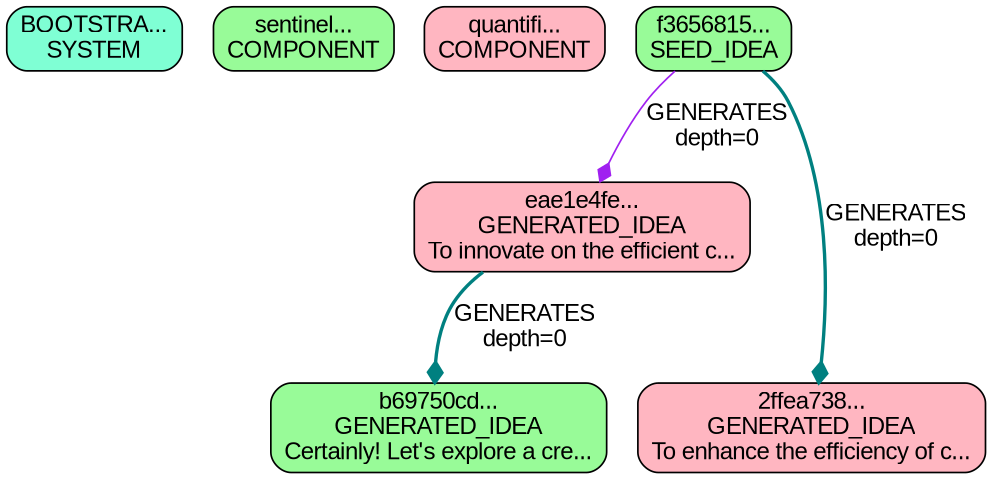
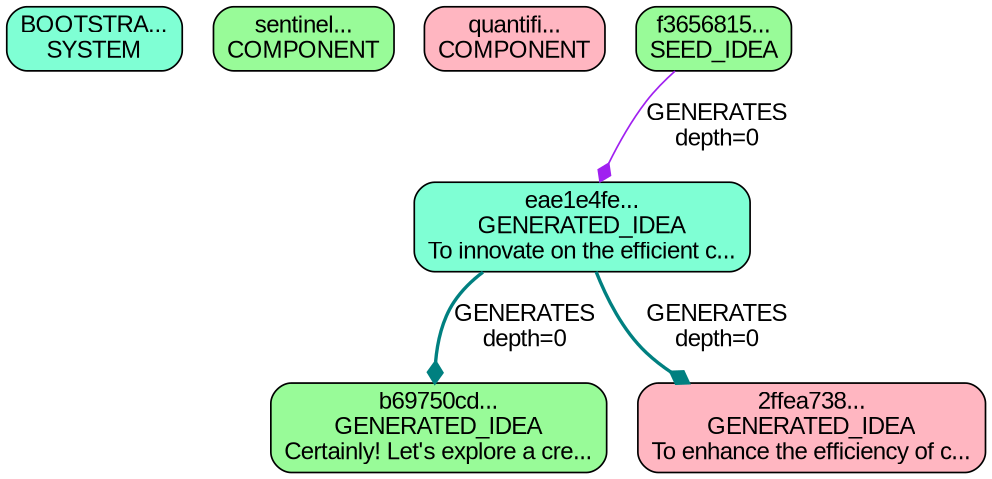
(820, 210) -> (626, 328)
(582, 227) -> (582, 227)
